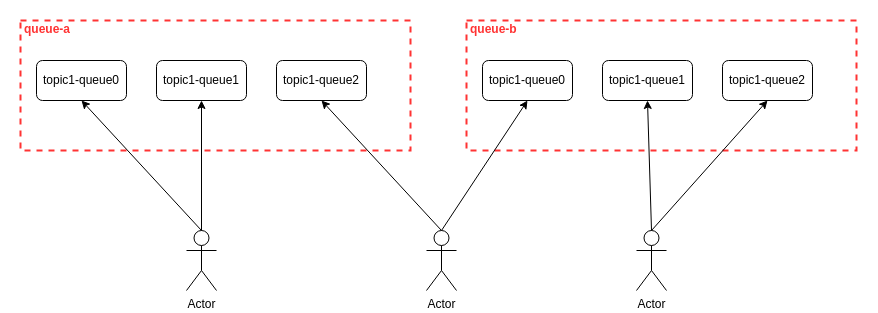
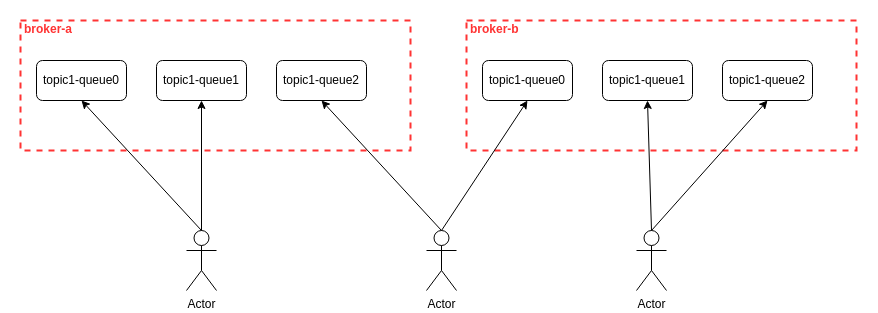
(48, 30) -> (51, 30)
(494, 30) -> (497, 30)
